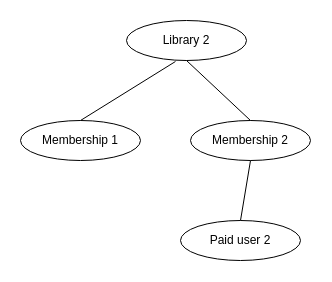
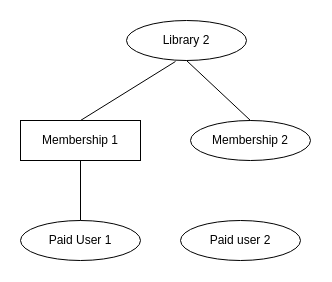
(81, 141) -> (81, 141)
none -> (81, 191)
(246, 191) -> none
none -> (81, 241)
